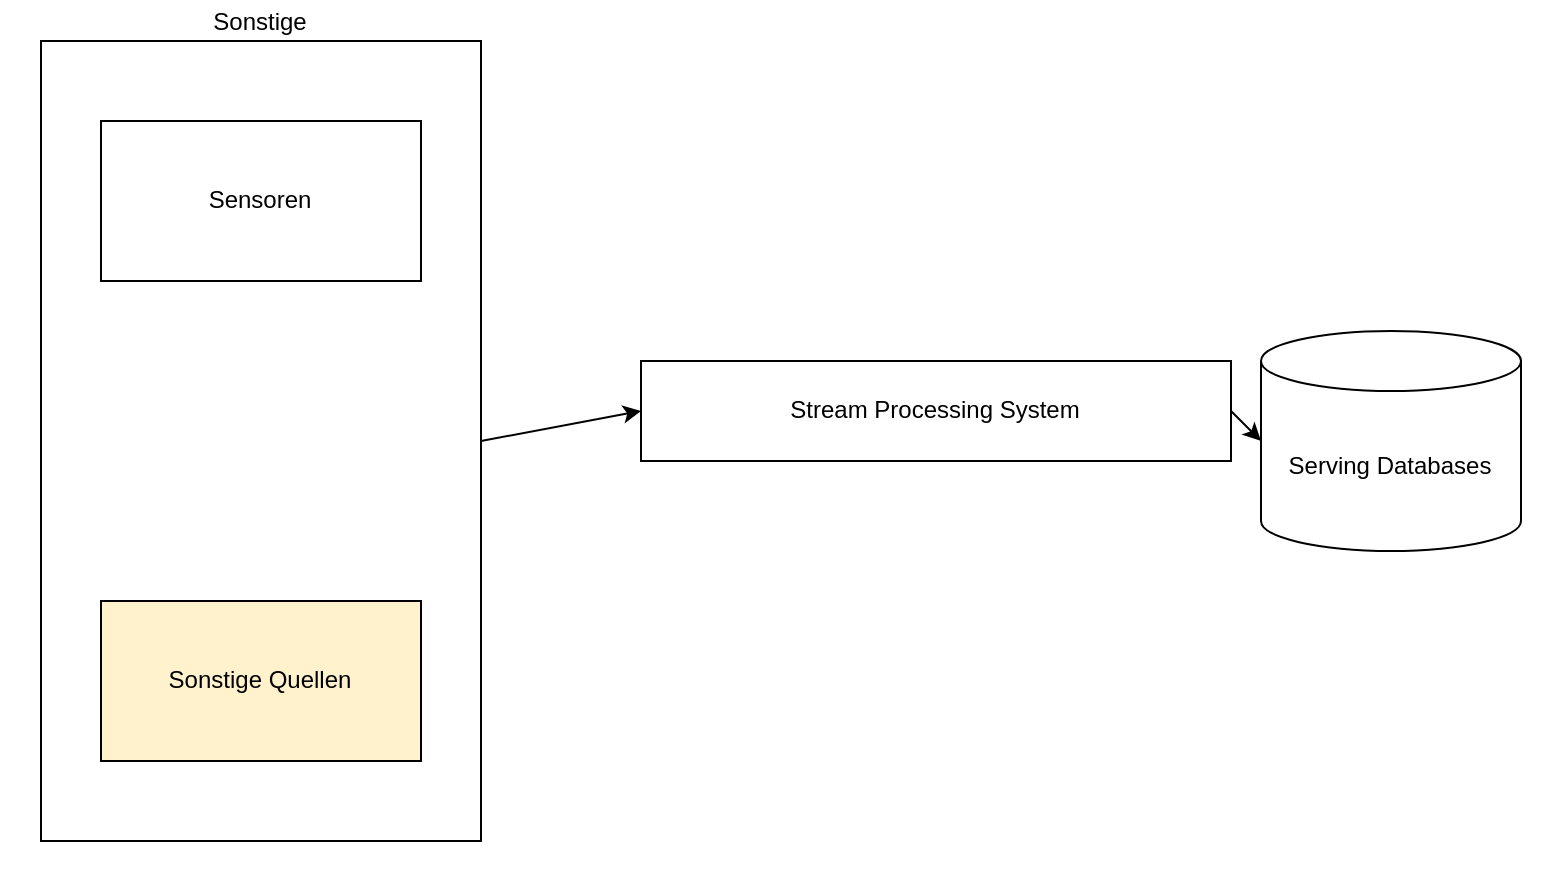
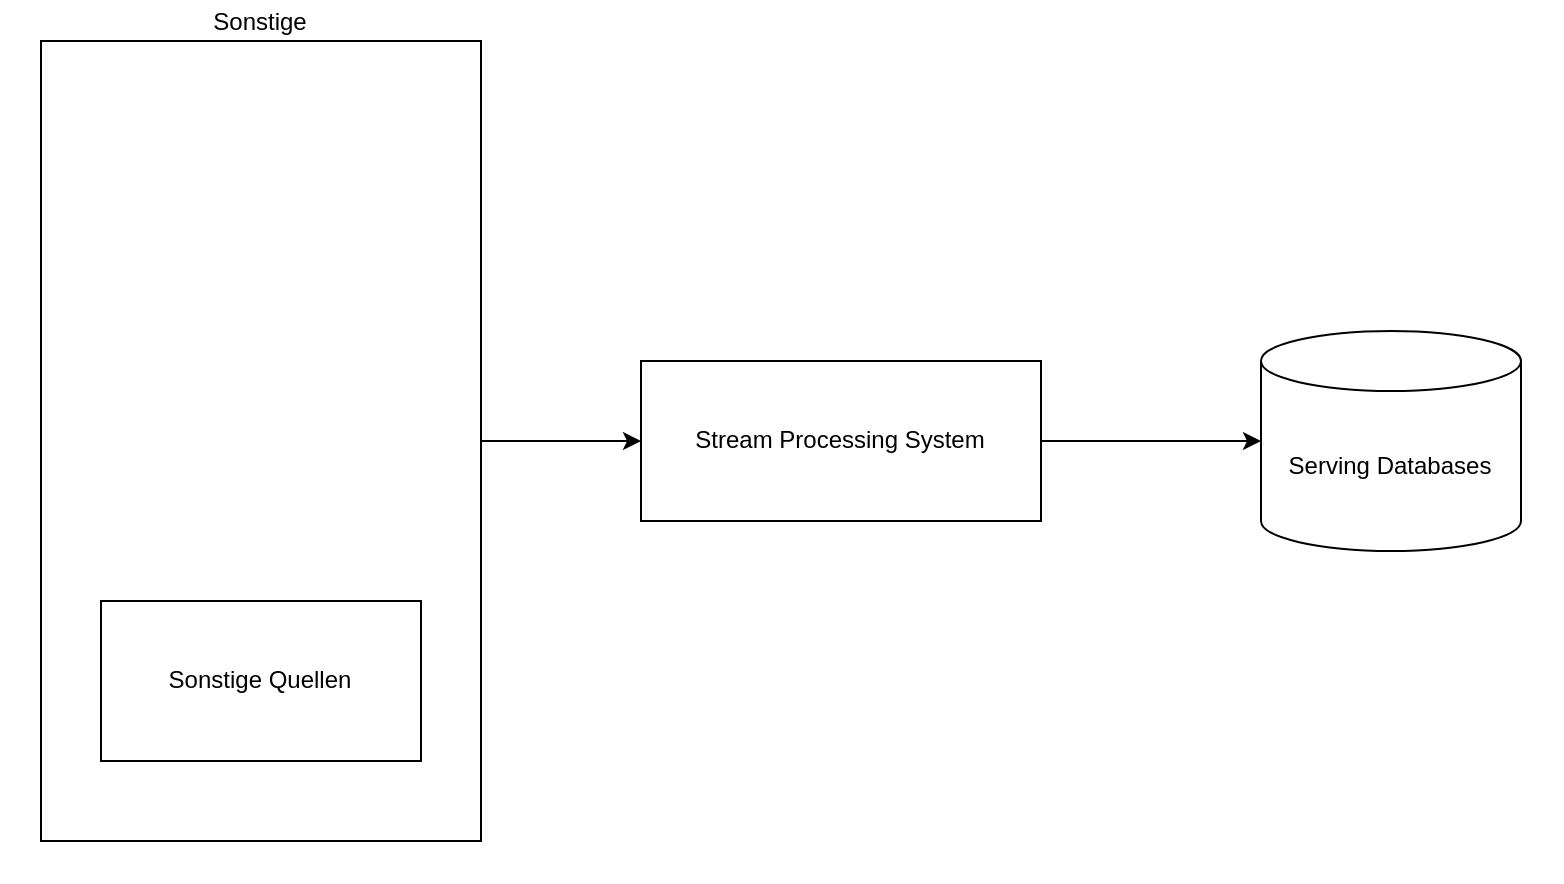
(261, 201) -> none
(936, 411) -> (841, 441)
(261, 681) -> (261, 681)
